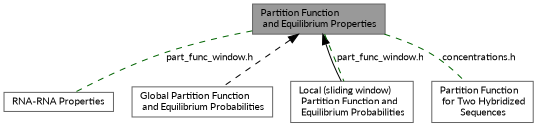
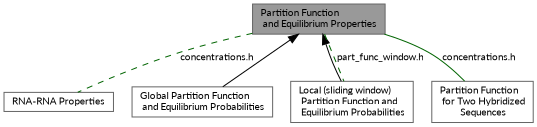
(428, 52) -> (428, 52)
(210, 58) -> (217, 58)
(256, 63) -> (256, 63)
